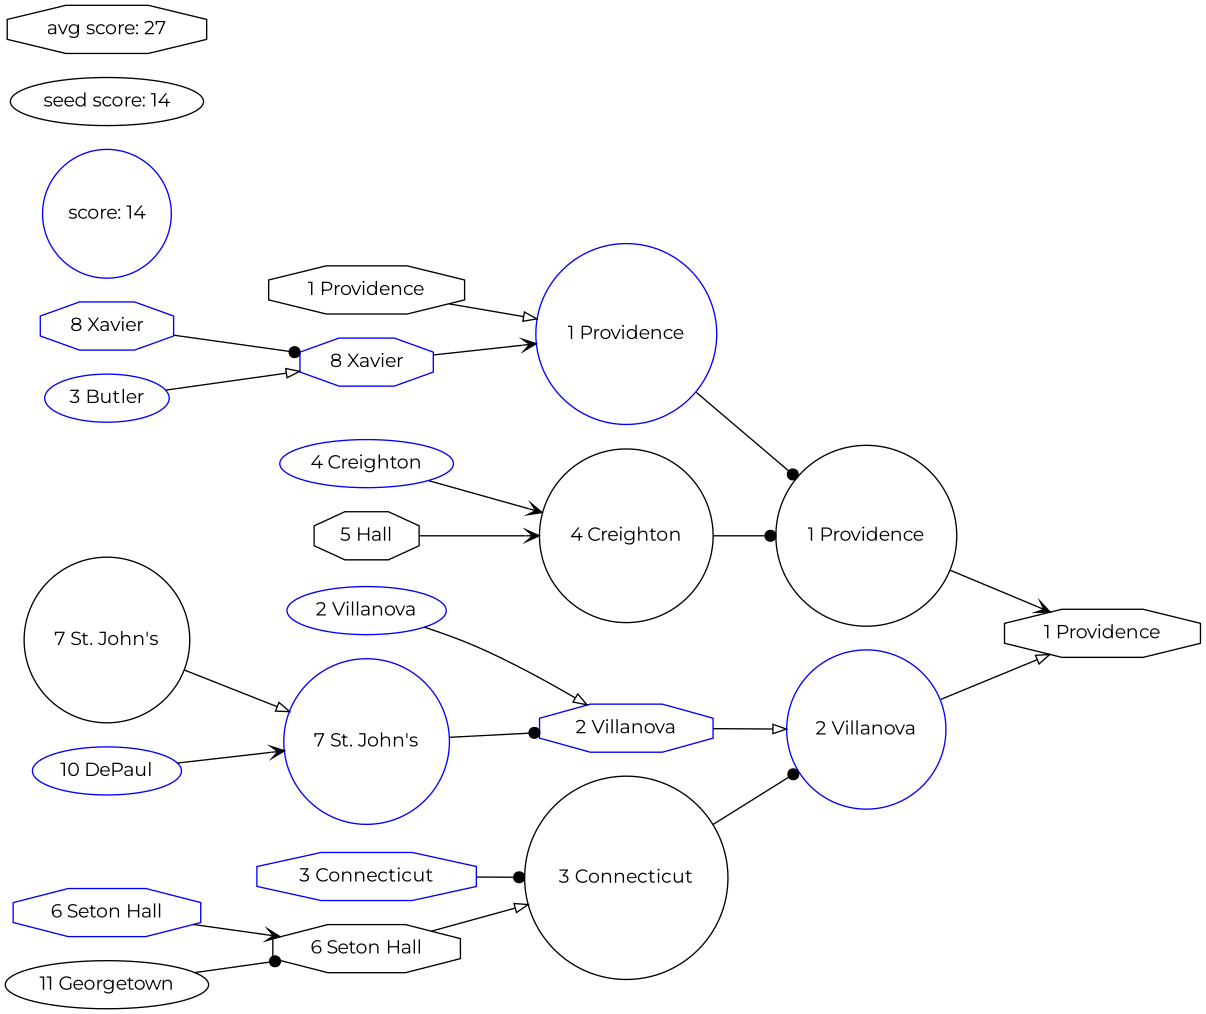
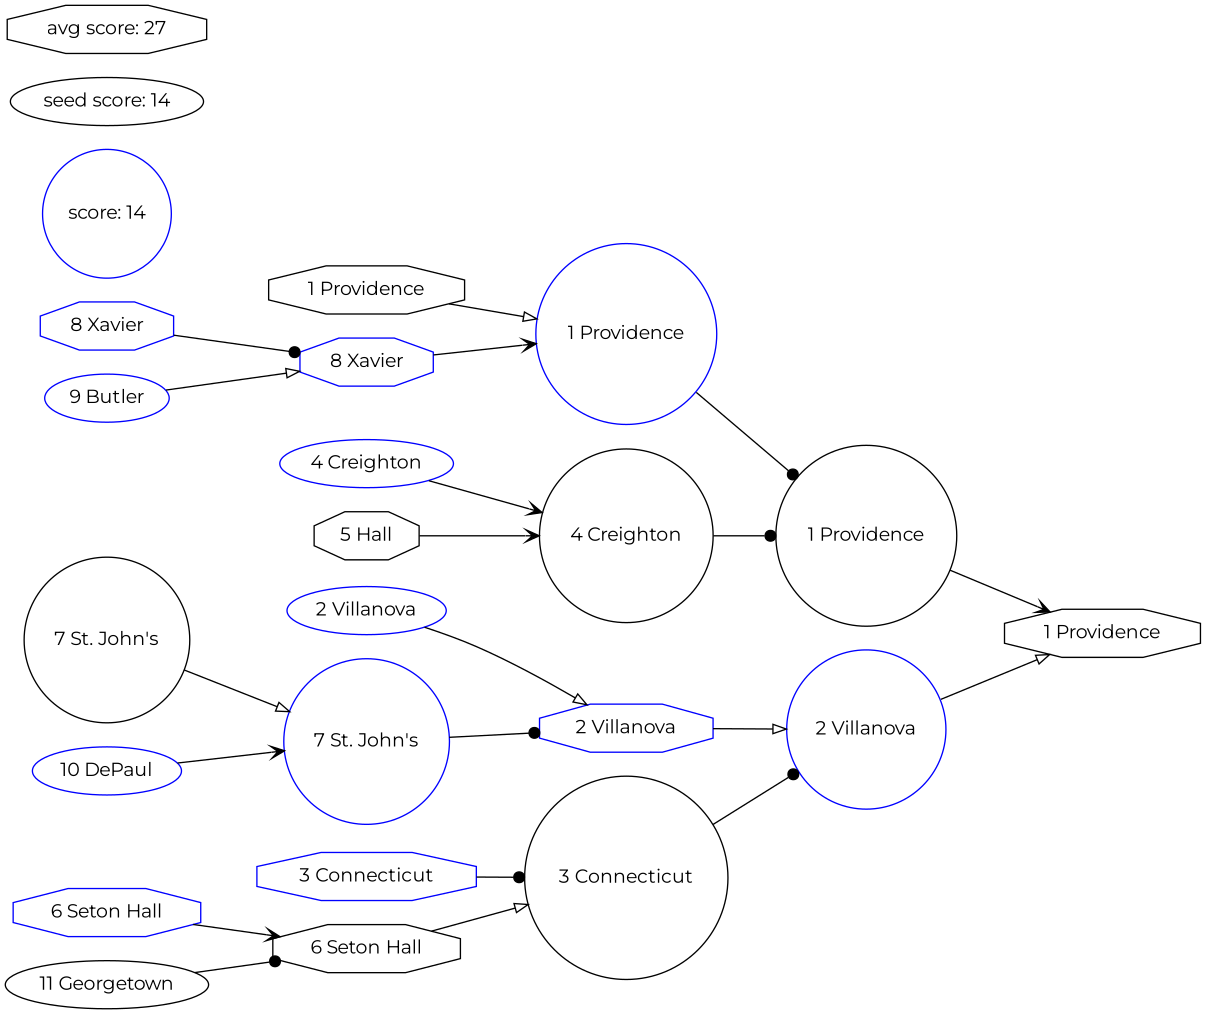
(107, 398) -> (107, 398)
